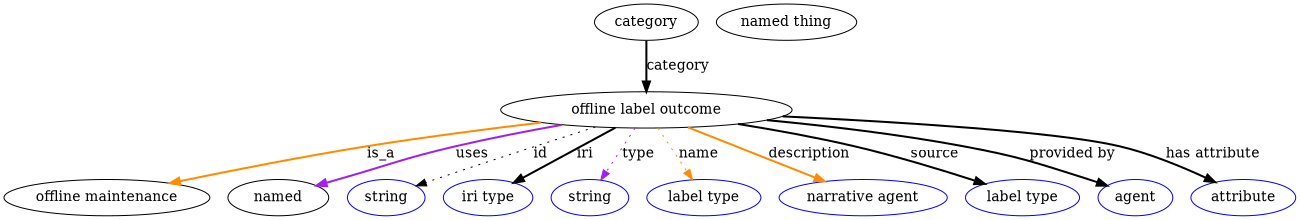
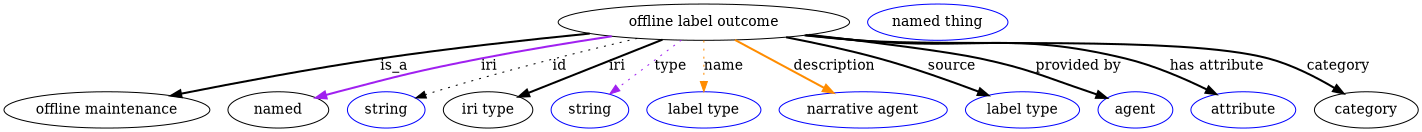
(787, 22) -> (938, 22)
(646, 61) -> (1087, 44)
(360, 147) -> (385, 58)
(472, 154) -> (489, 66)
(488, 198) -> (488, 110)
